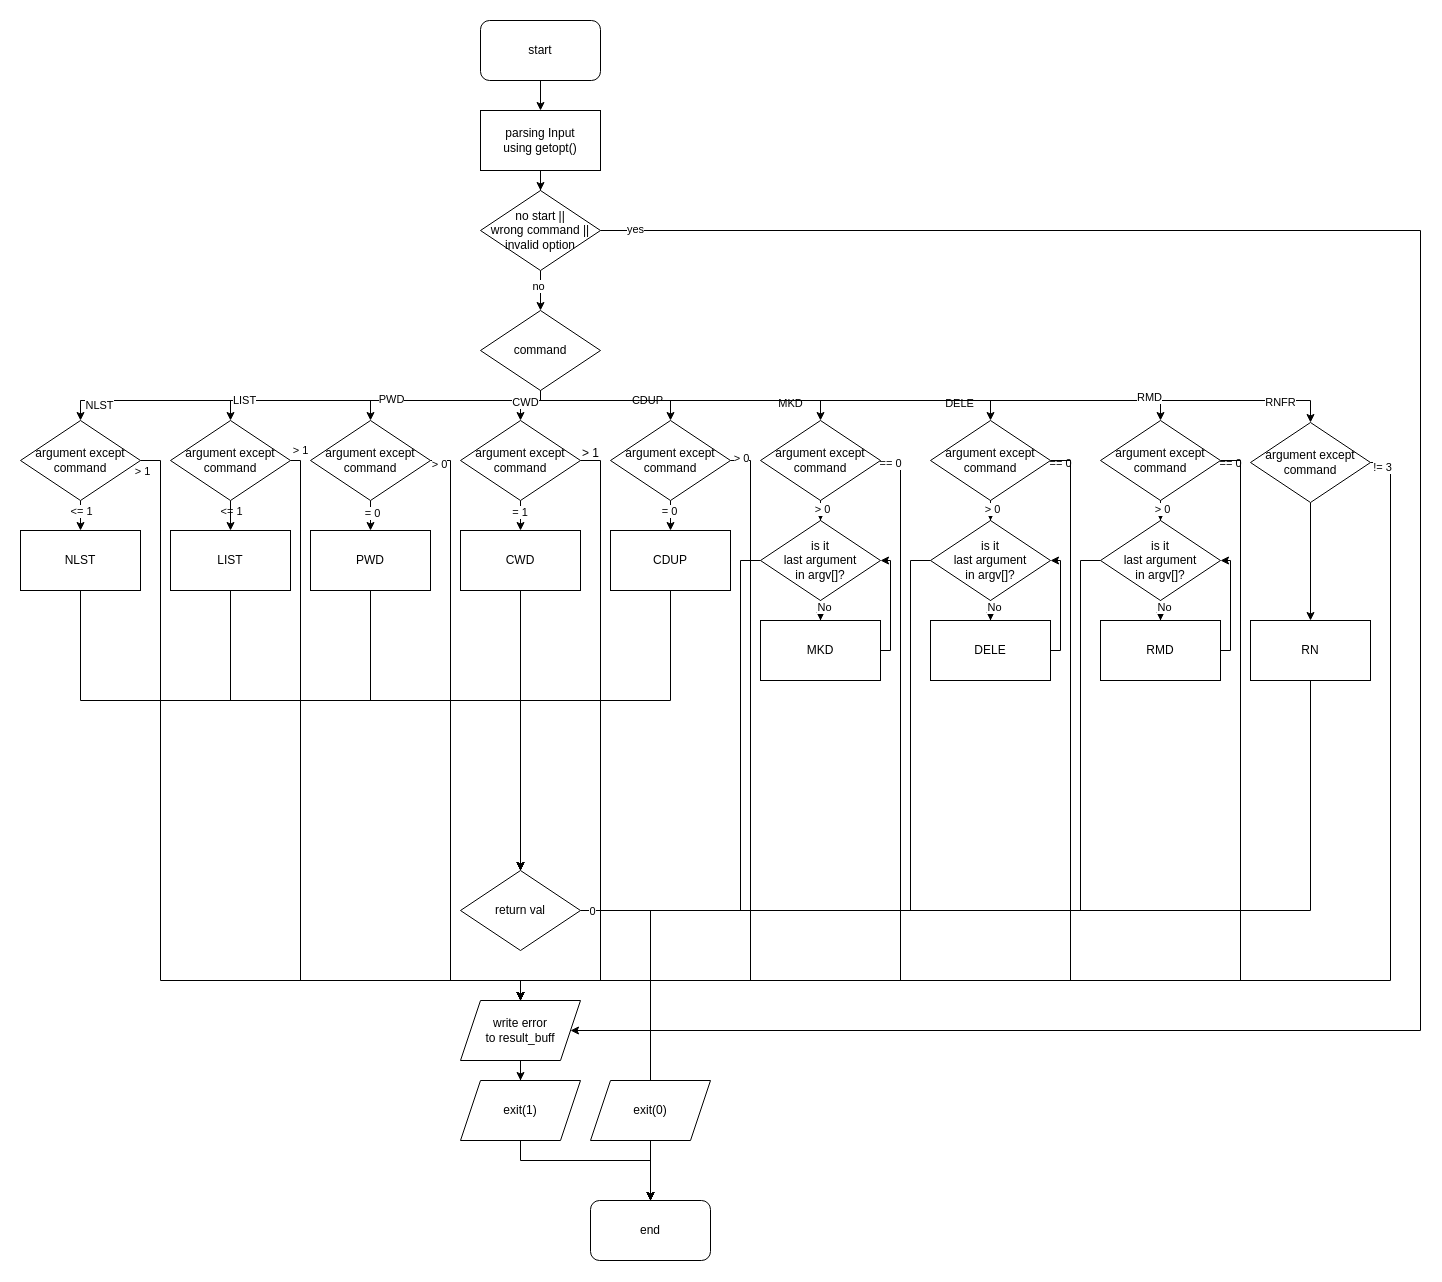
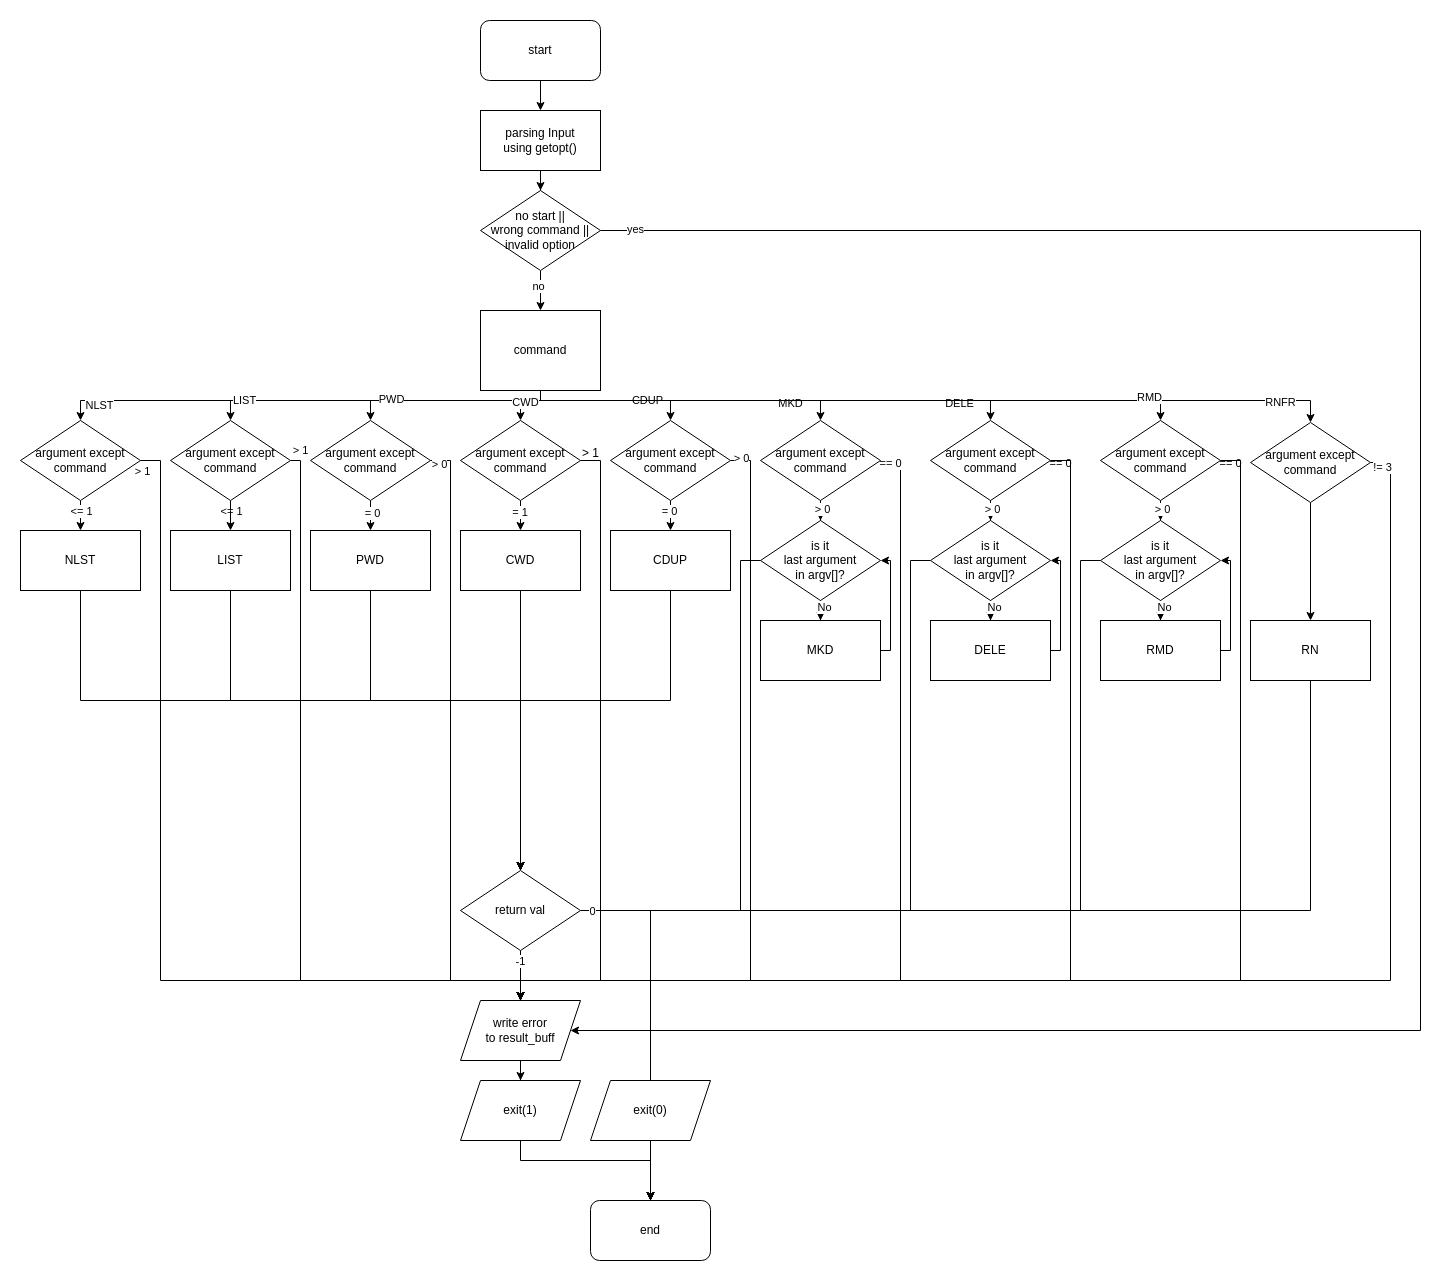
(541, 351) -> (541, 351)
none -> (521, 964)
